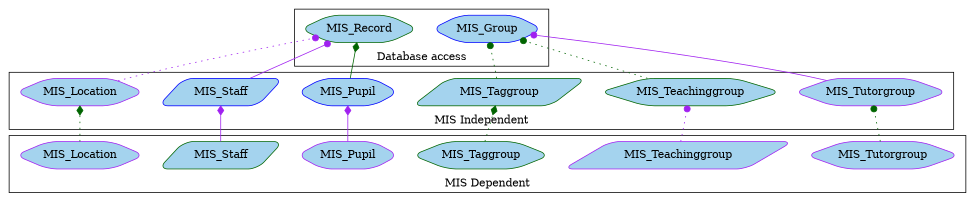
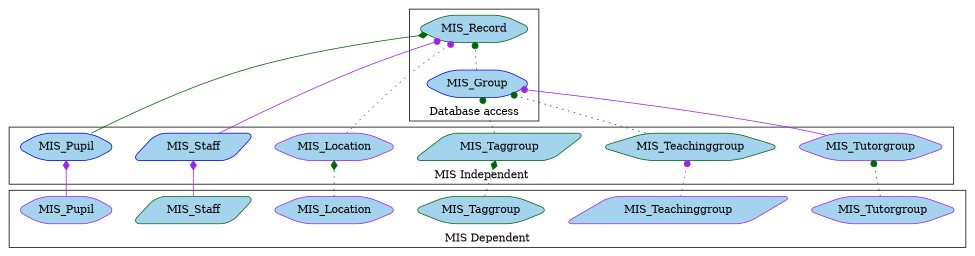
none -> (476, 59)
